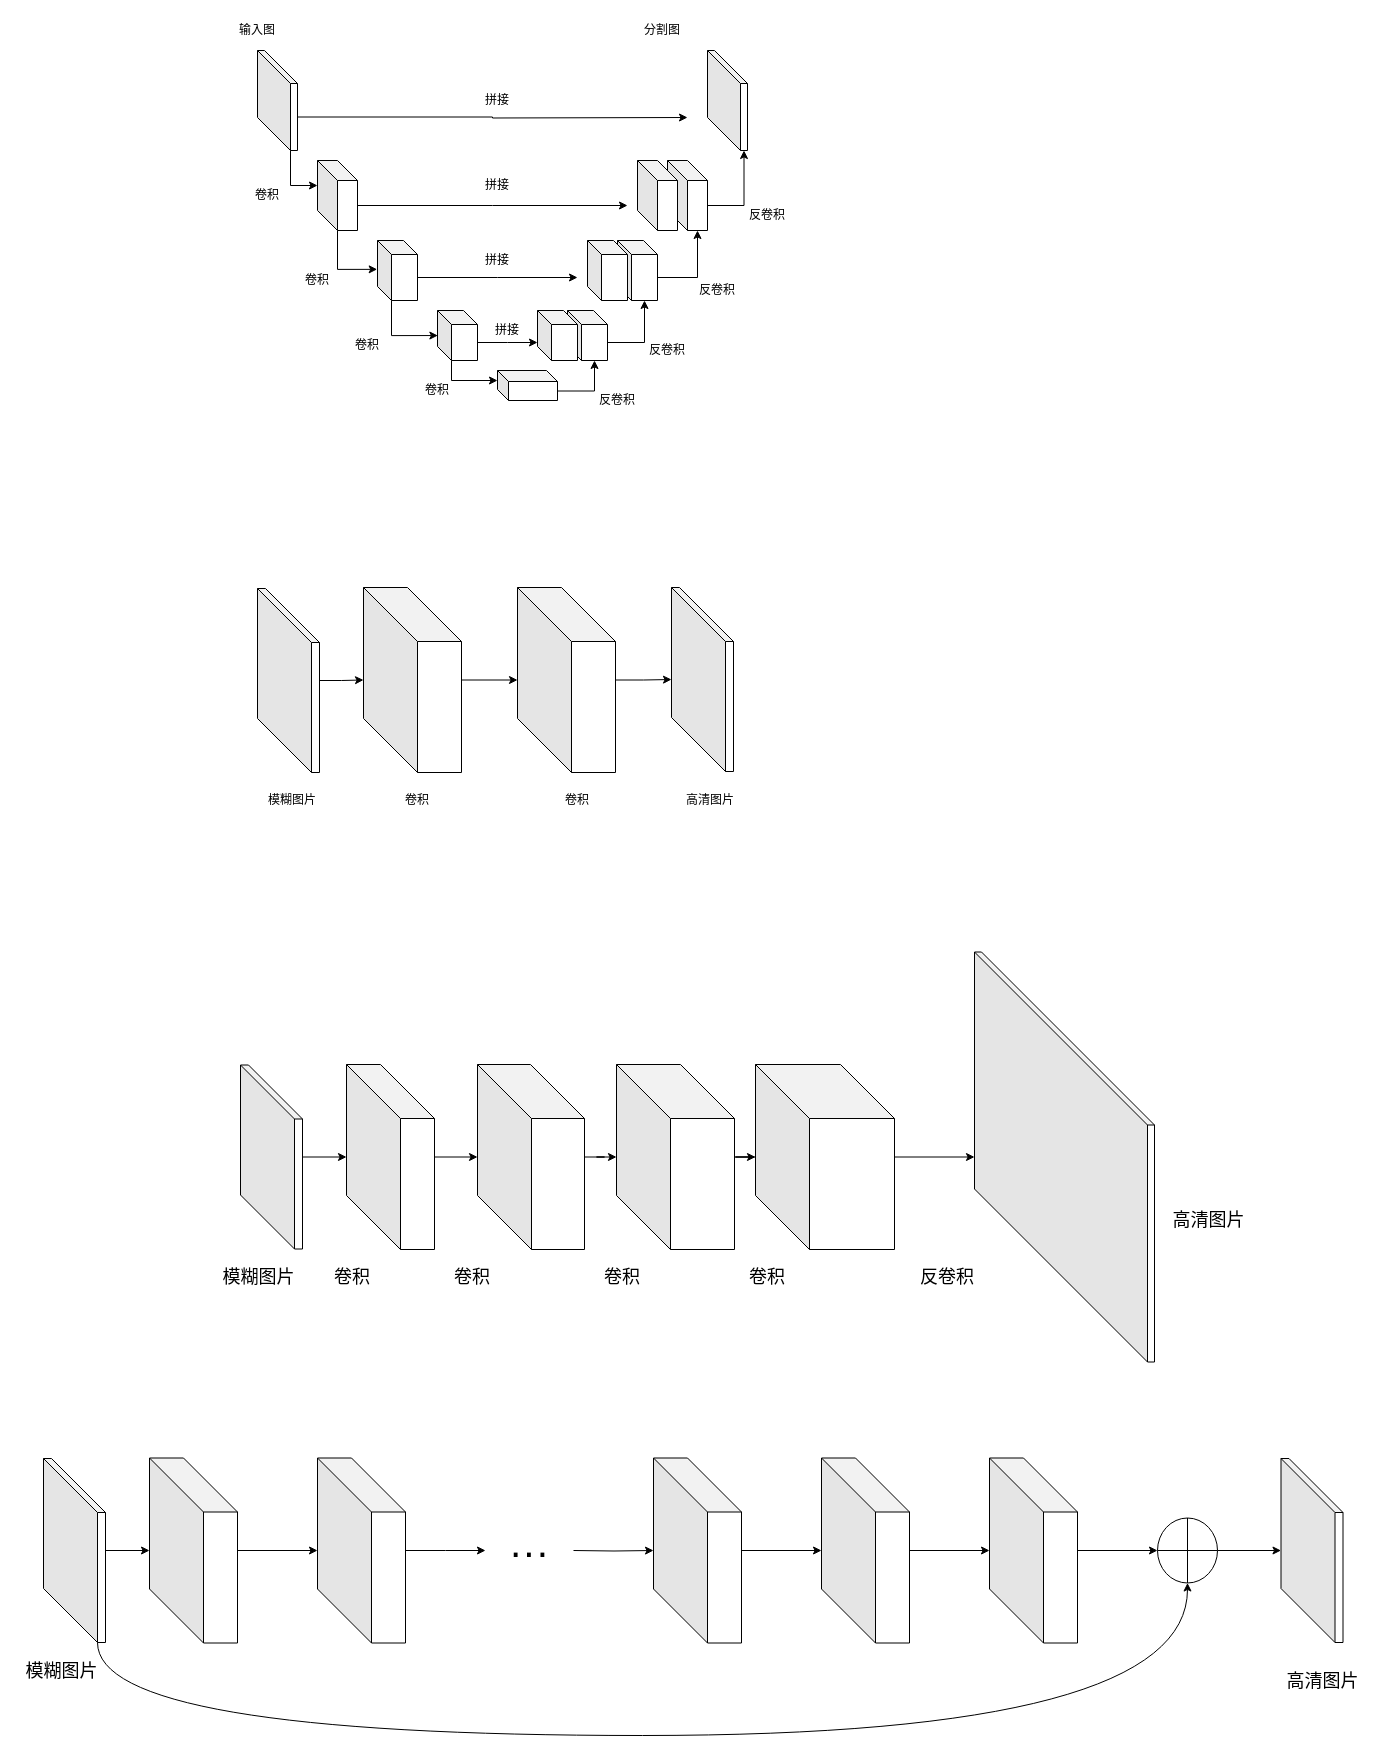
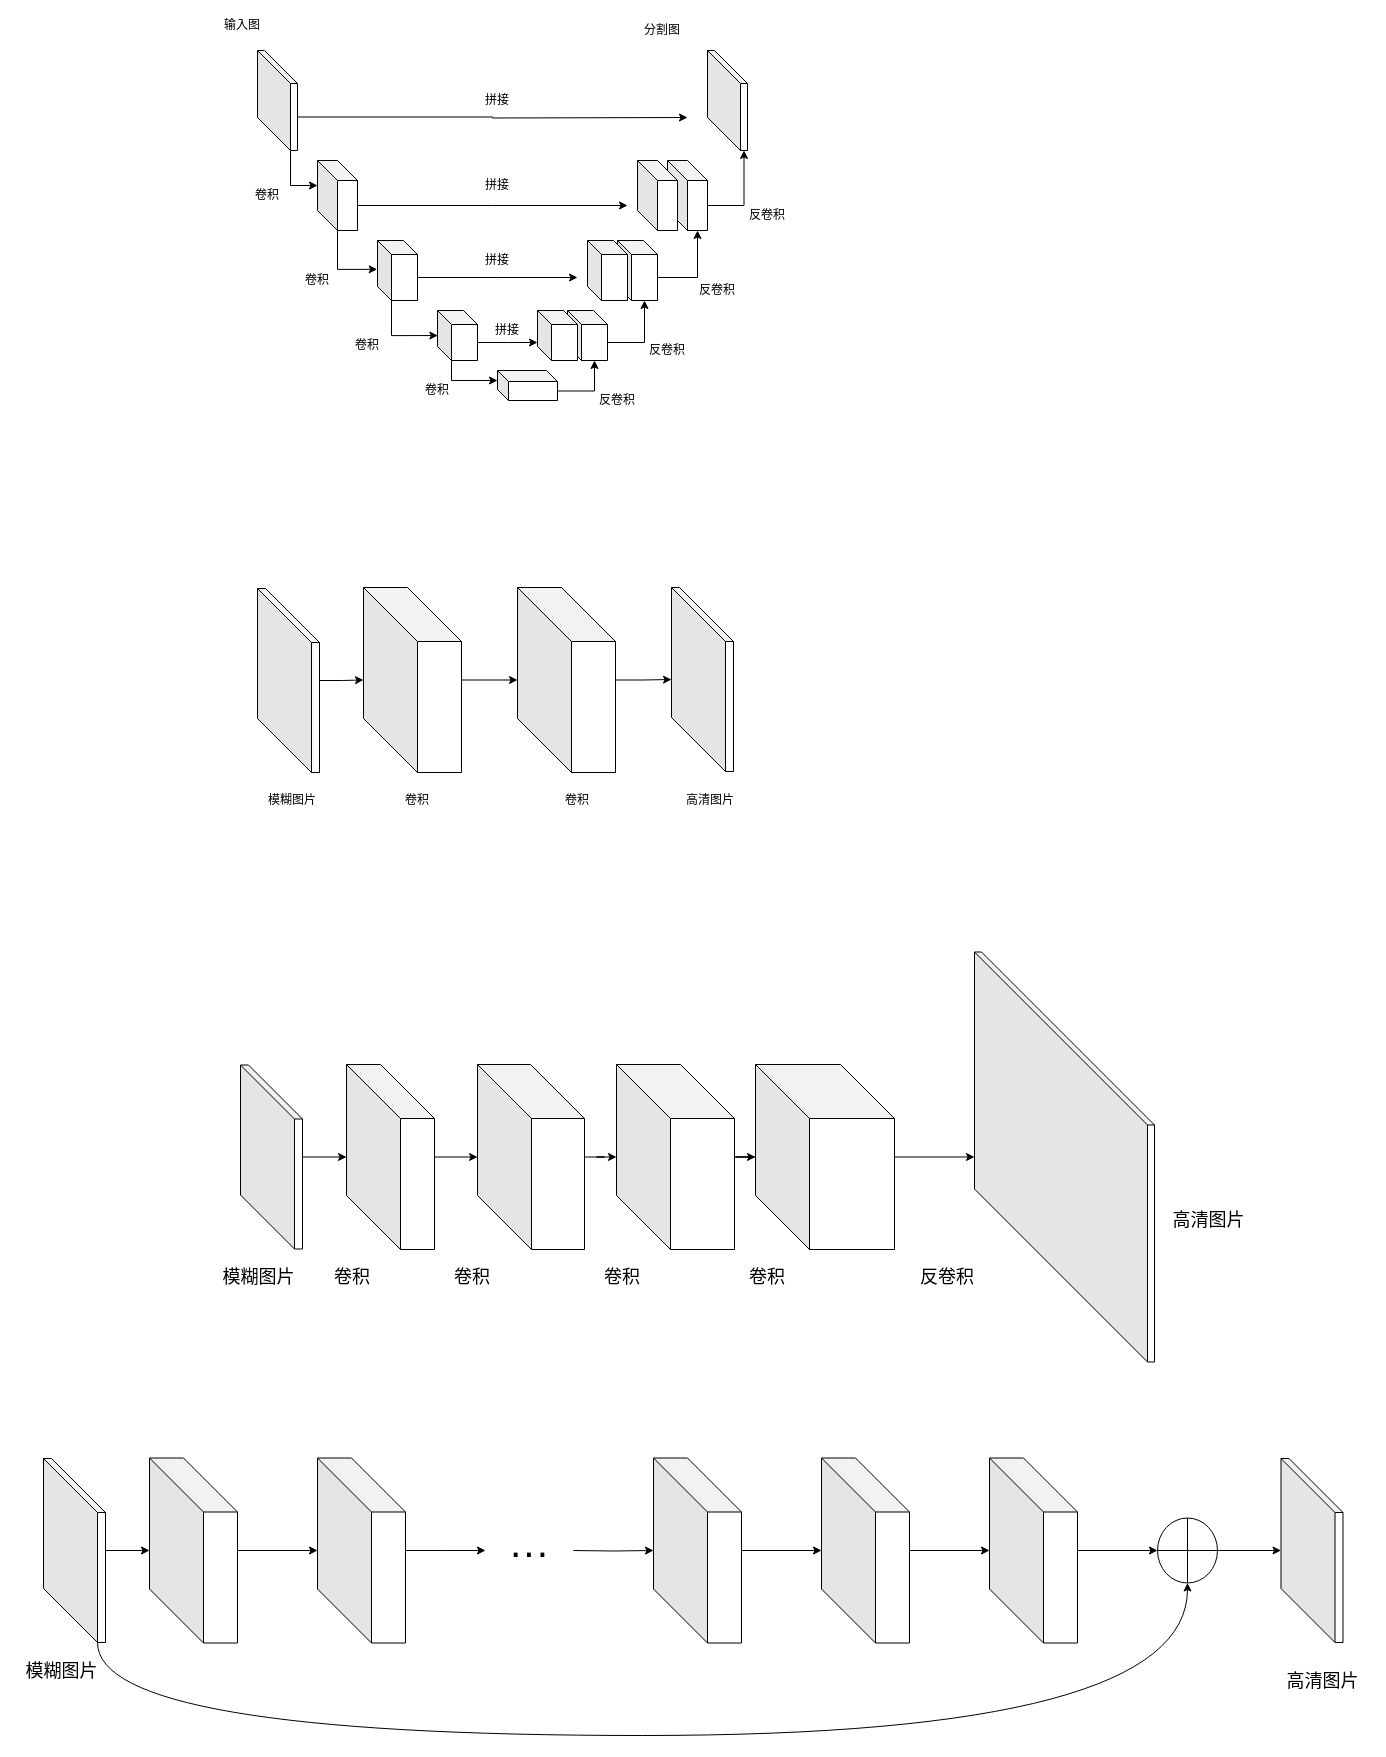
(258, 31) -> (243, 26)
